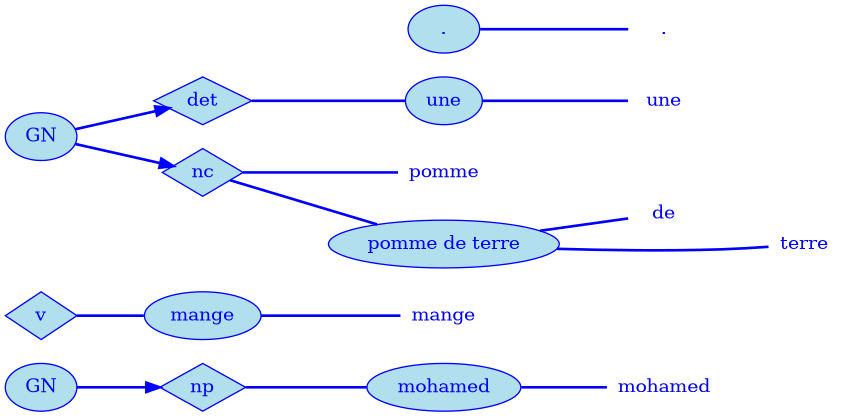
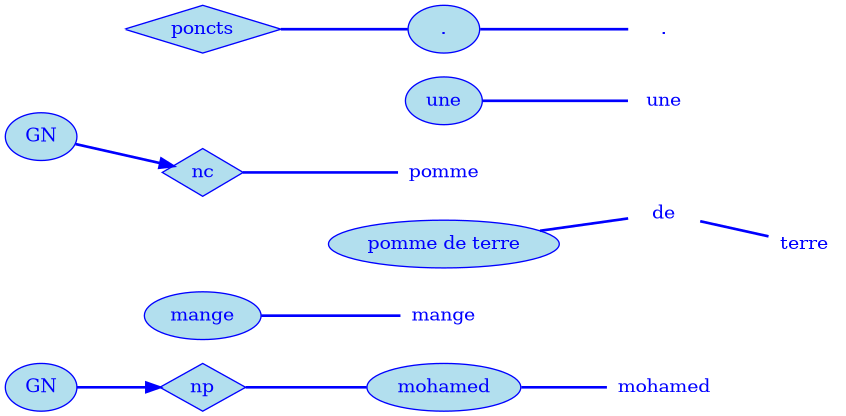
none -> (203, 29)
(203, 101) -> none
(304, 202) -> none
(663, 250) -> (734, 229)
(41, 316) -> none
